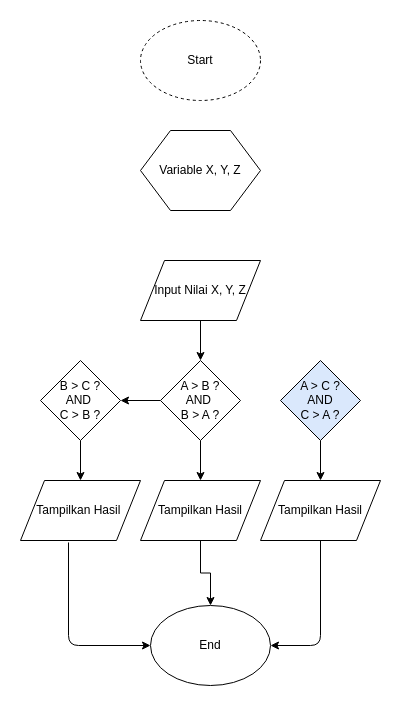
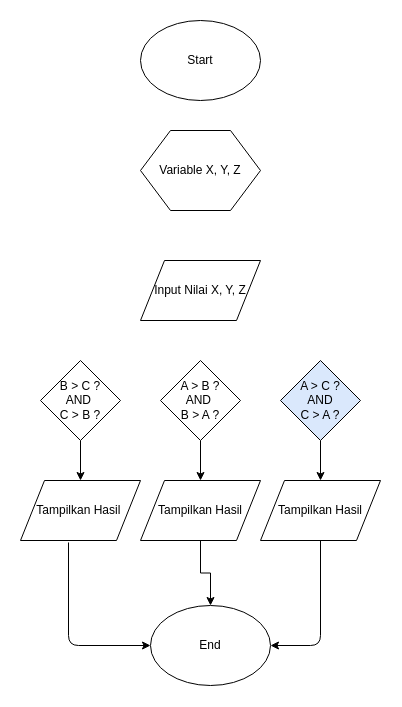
(201, 61) -> (201, 61)
(201, 337) -> none
(144, 401) -> none
